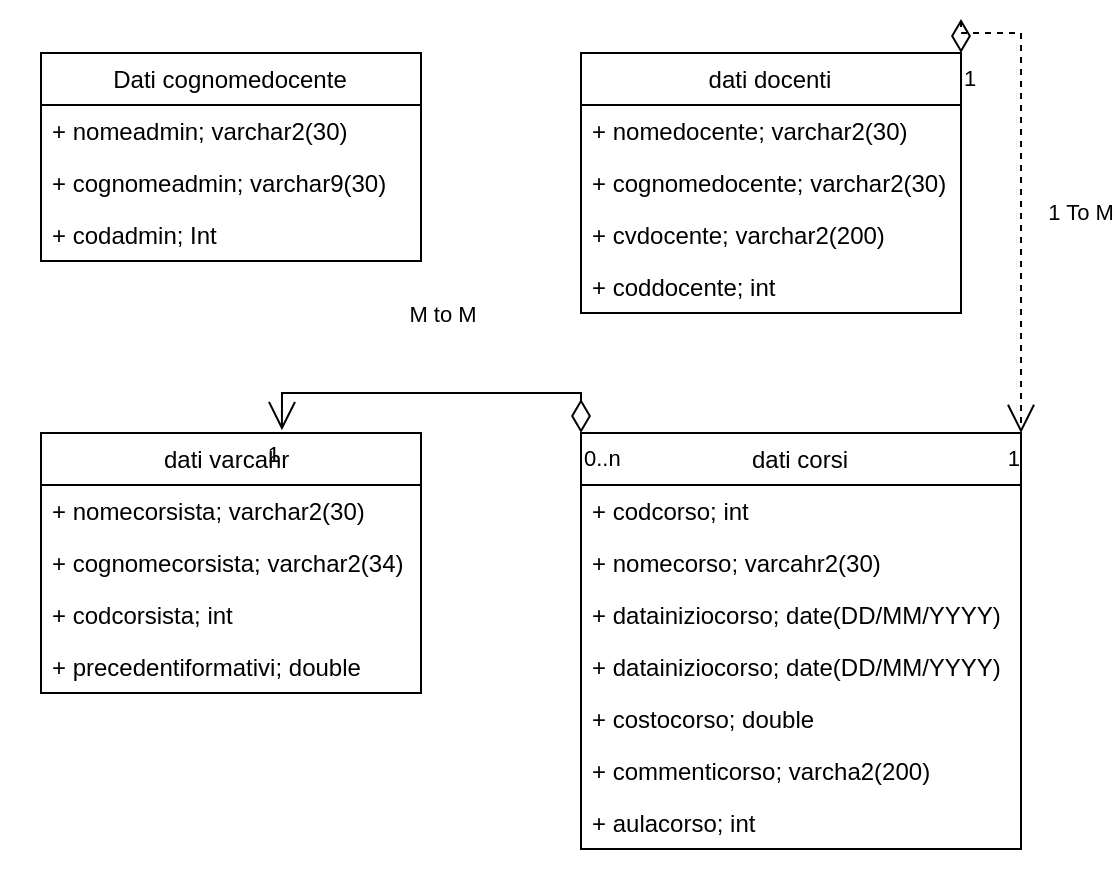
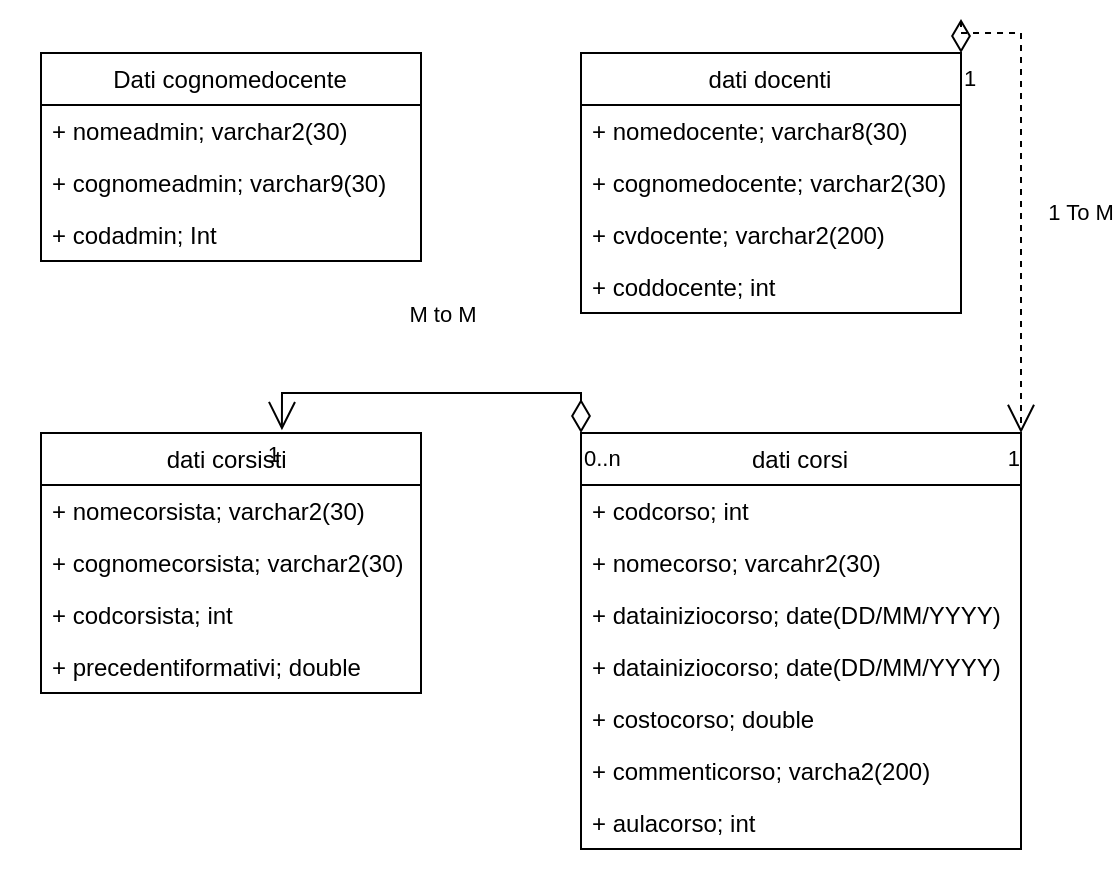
(764, 132) -> (764, 132)
(230, 460) -> (230, 460)
(248, 564) -> (248, 564)
